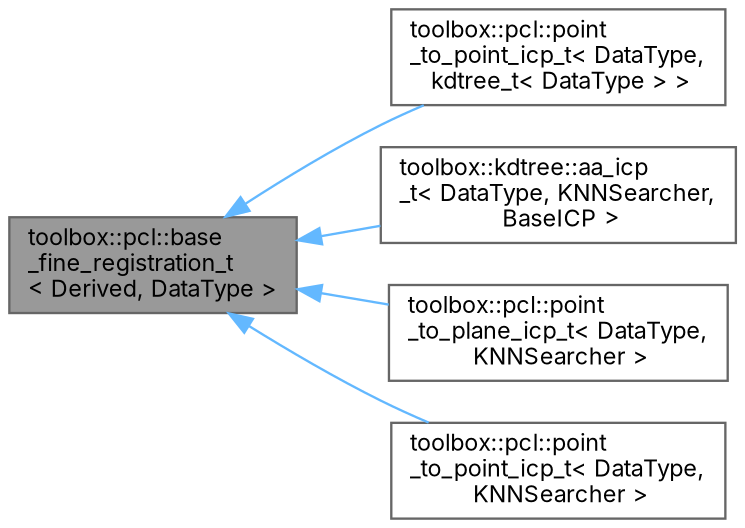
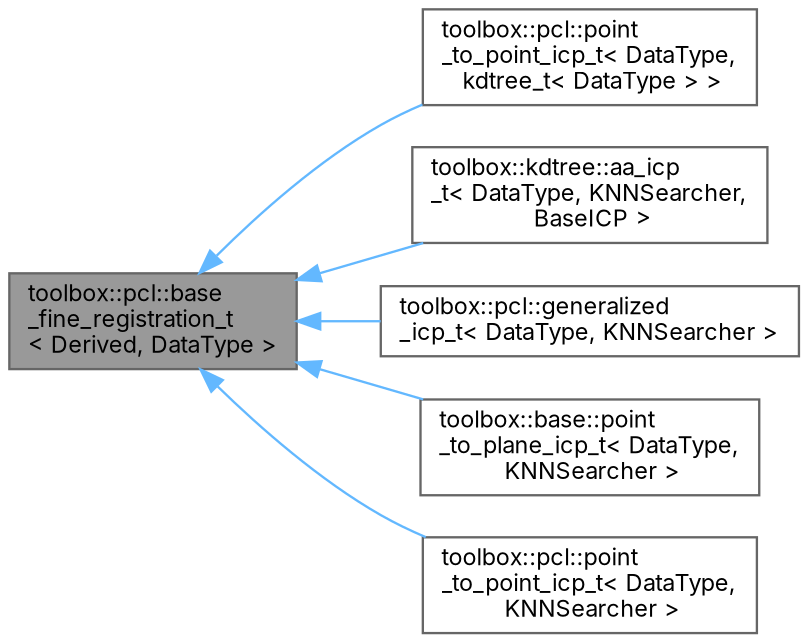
none -> (590, 321)
(558, 333) -> (590, 447)
